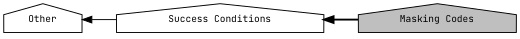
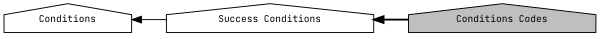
(43, 20) -> (68, 20)
(437, 20) -> (502, 20)
